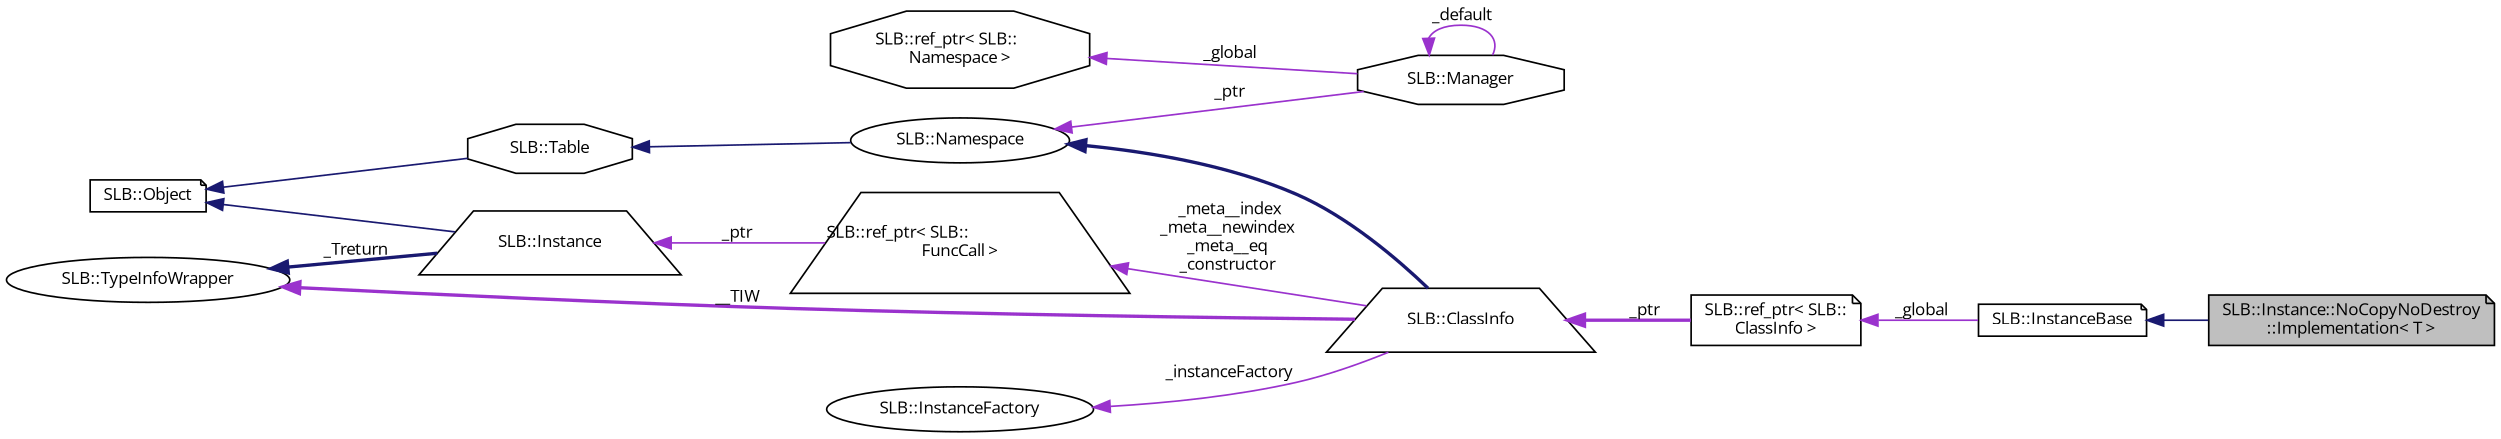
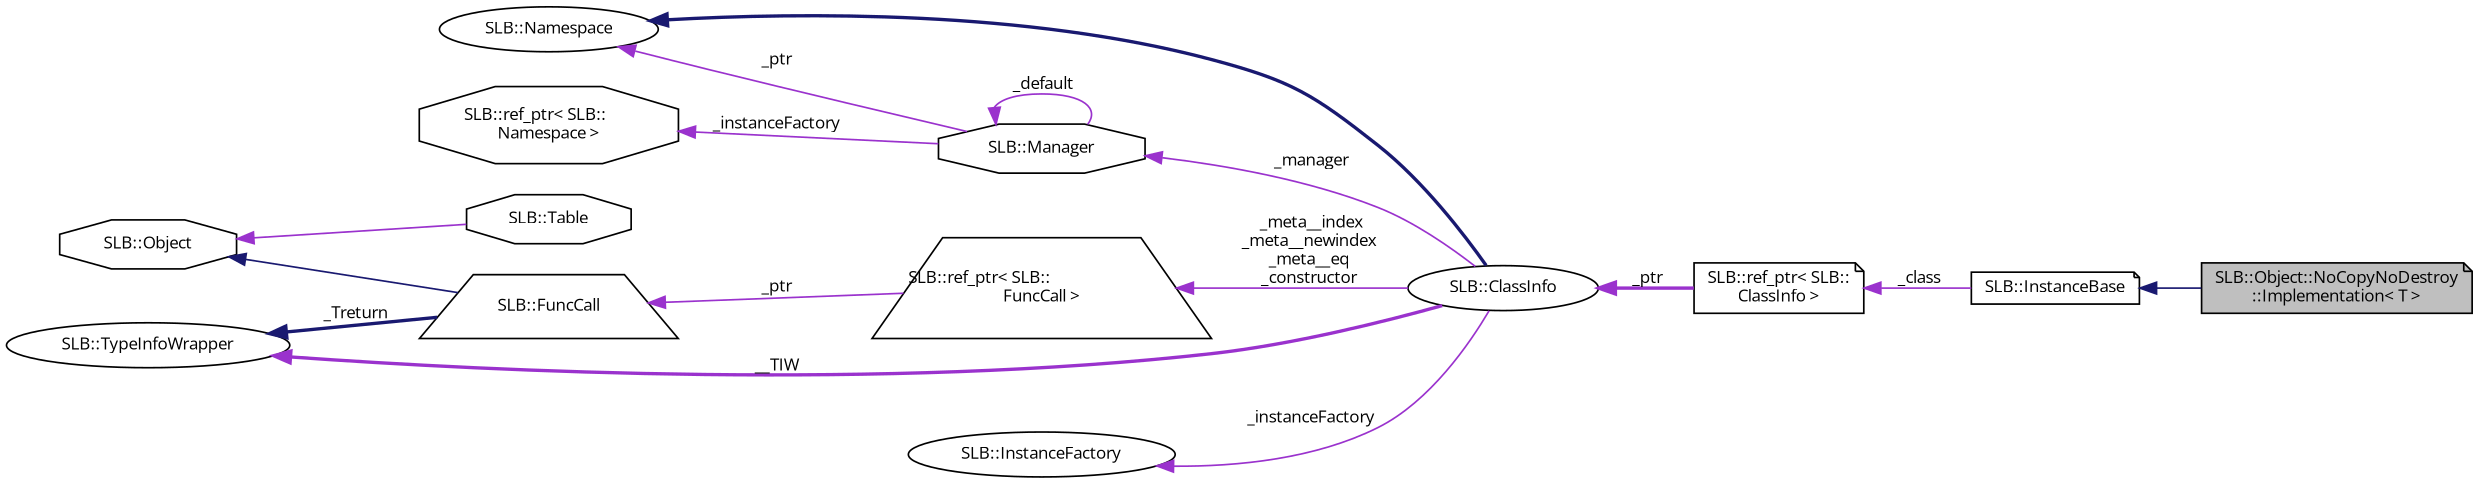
(1228, 54) -> (775, 124)
(750, 145) -> none
(346, 173) -> (360, 231)
none -> (1327, 190)
(148, 196) -> (148, 244)
(550, 243) -> (549, 307)
(1920, 311) -> (1918, 279)
(1461, 320) -> (1503, 288)
(2352, 320) -> (2337, 288)
